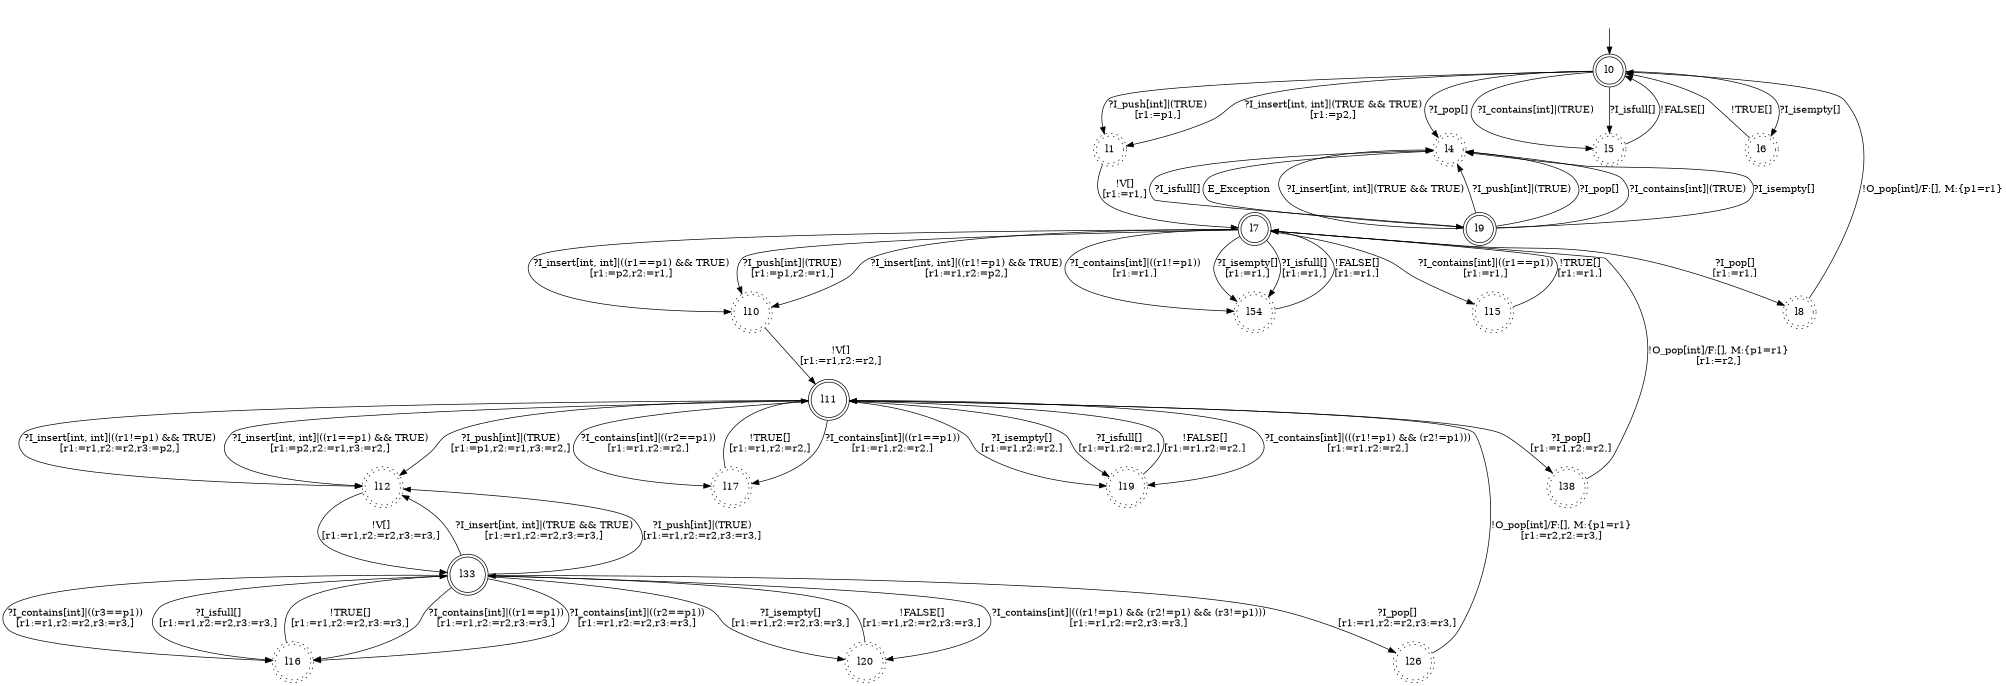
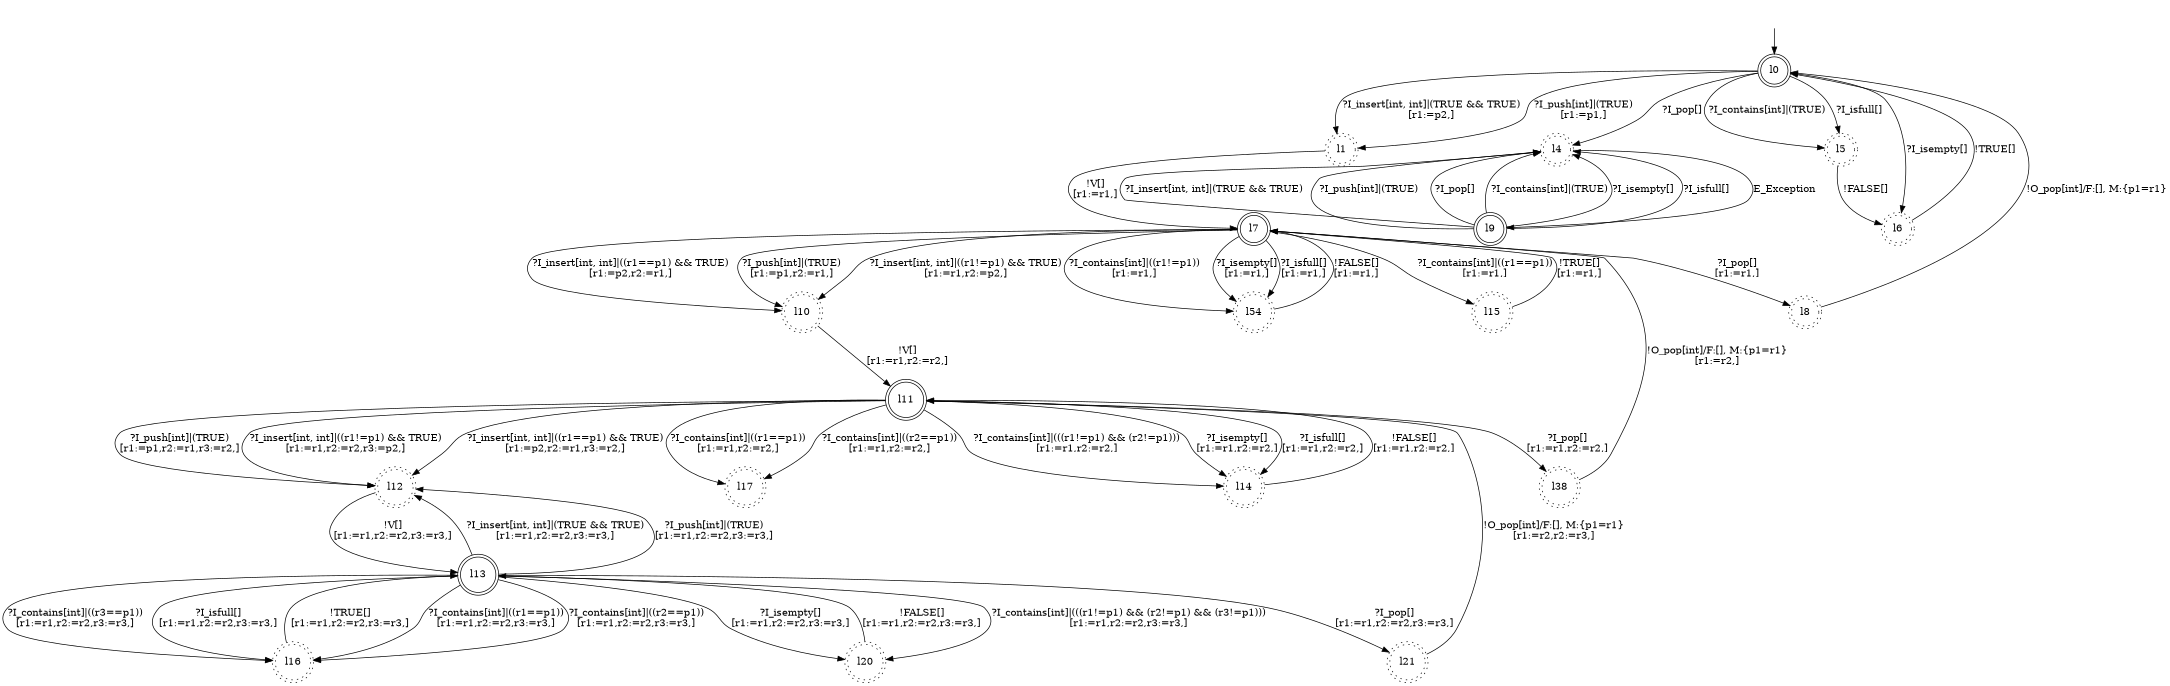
(1659, 114) -> (1845, 202)
(746, 418) -> none
(1127, 487) -> (1244, 487)
(468, 575) -> (478, 575)
(1414, 662) -> (1408, 662)
